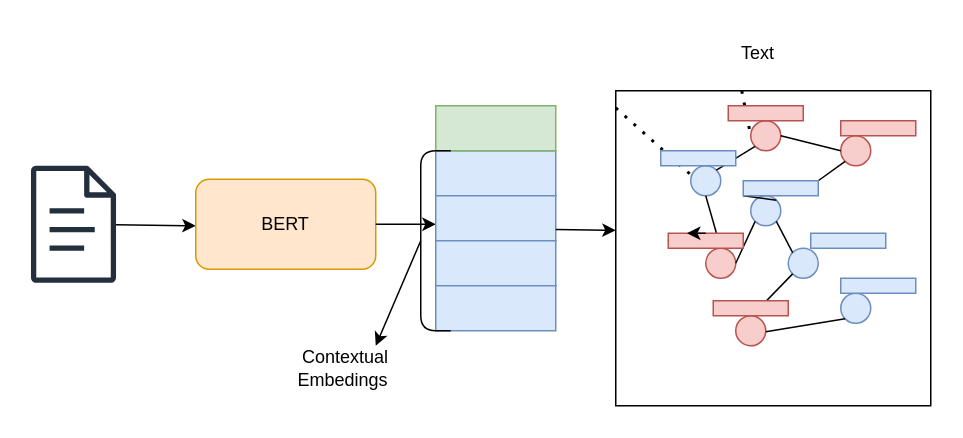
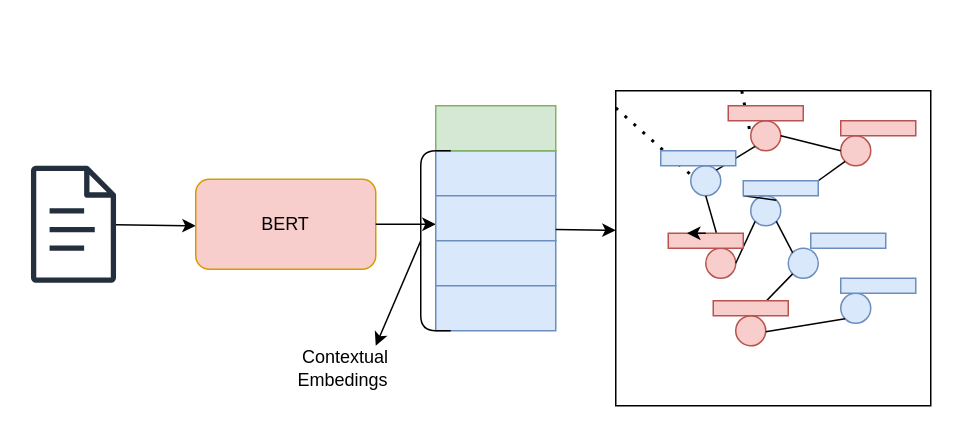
(758, 53) -> none
(286, 224) -> (286, 224)
